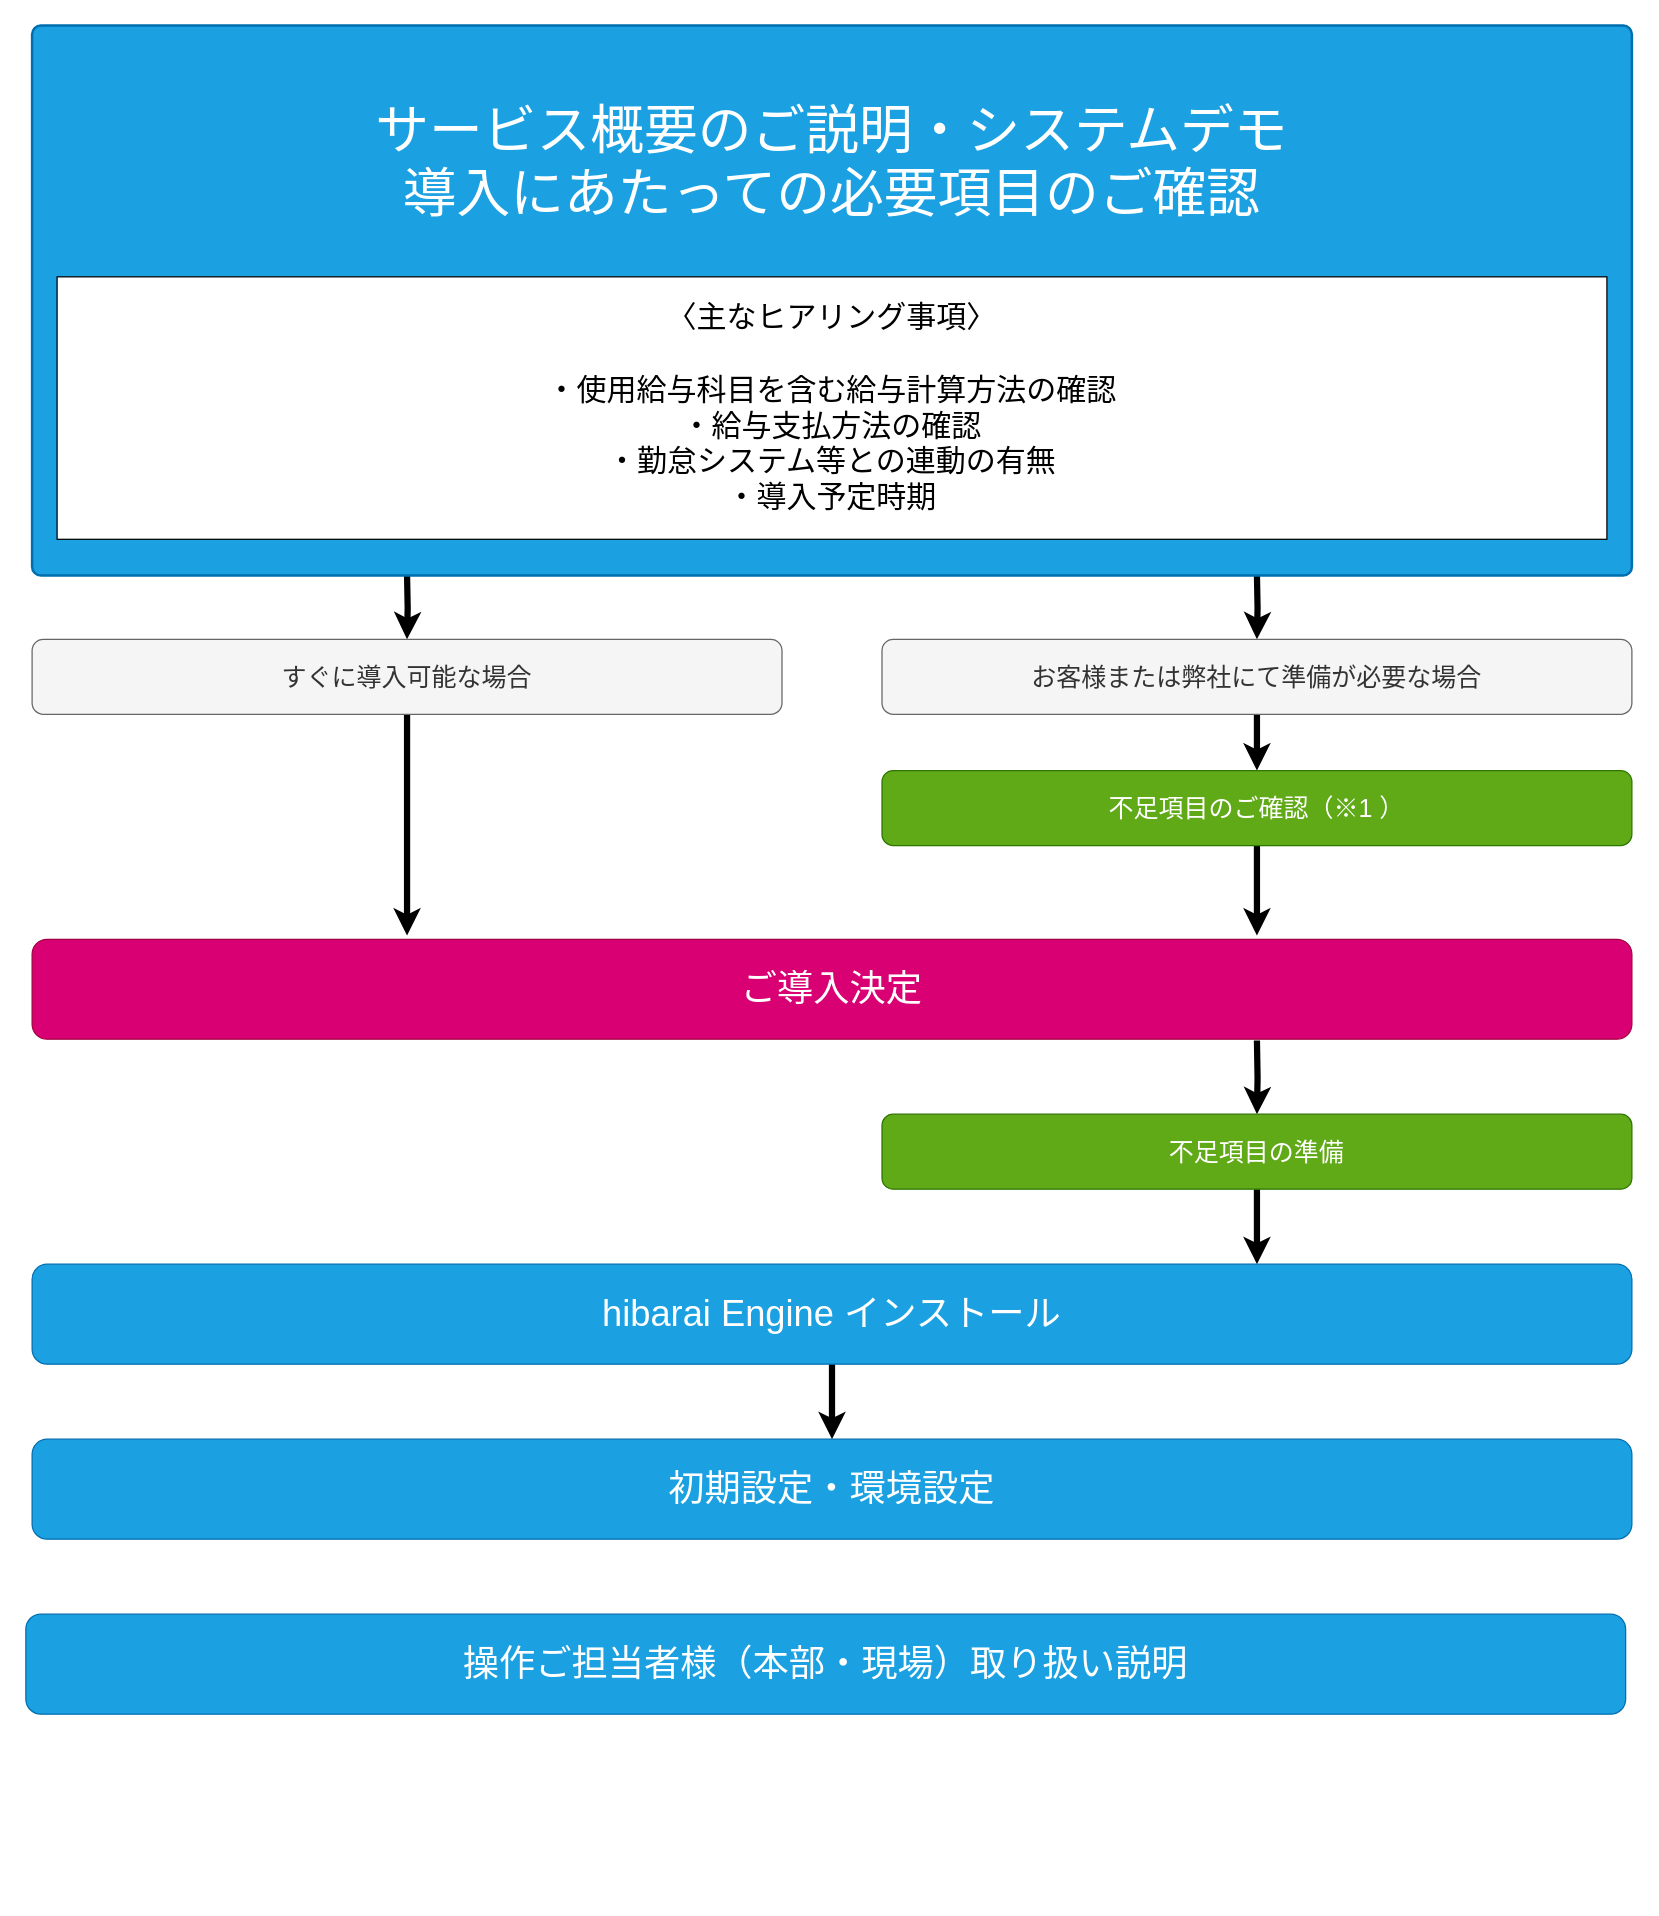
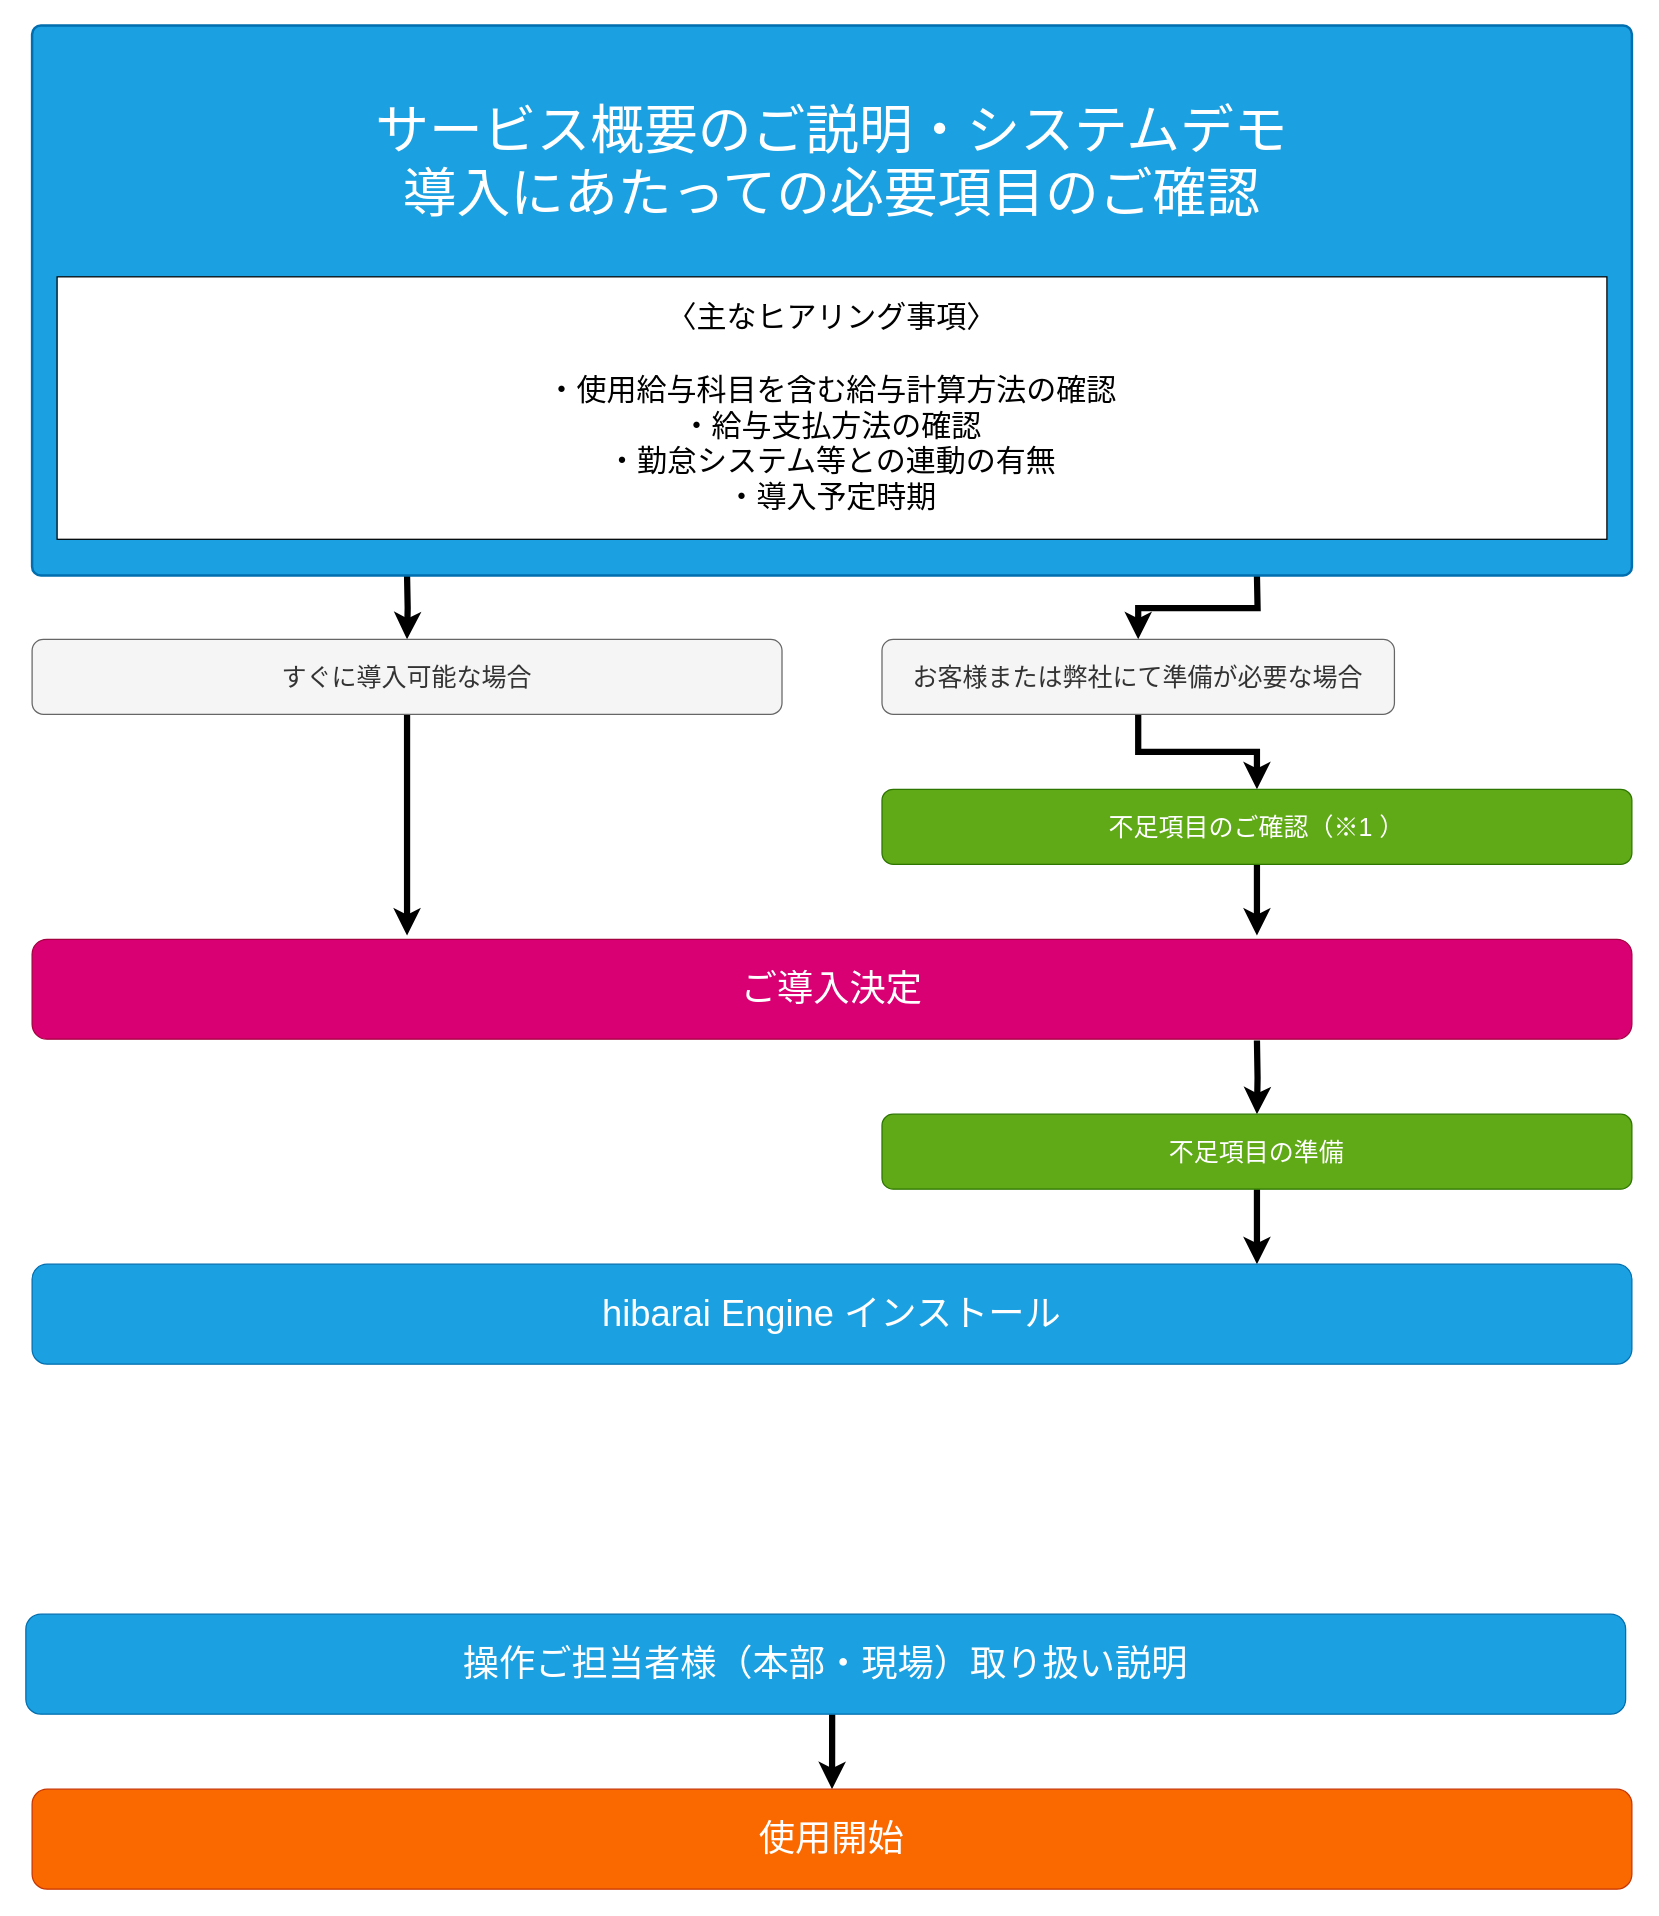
(1257, 677) -> (1138, 677)
(1257, 808) -> (1257, 827)
(832, 1393) -> none
(832, 1489) -> none
none -> (832, 1743)
none -> (832, 1839)
